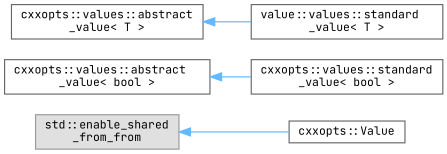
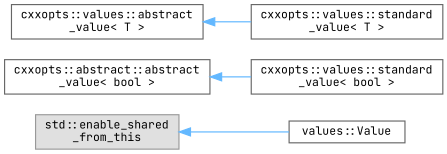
(347, 22) -> (347, 22)
(107, 77) -> (107, 77)
(107, 132) -> (107, 132)
(347, 132) -> (347, 132)
